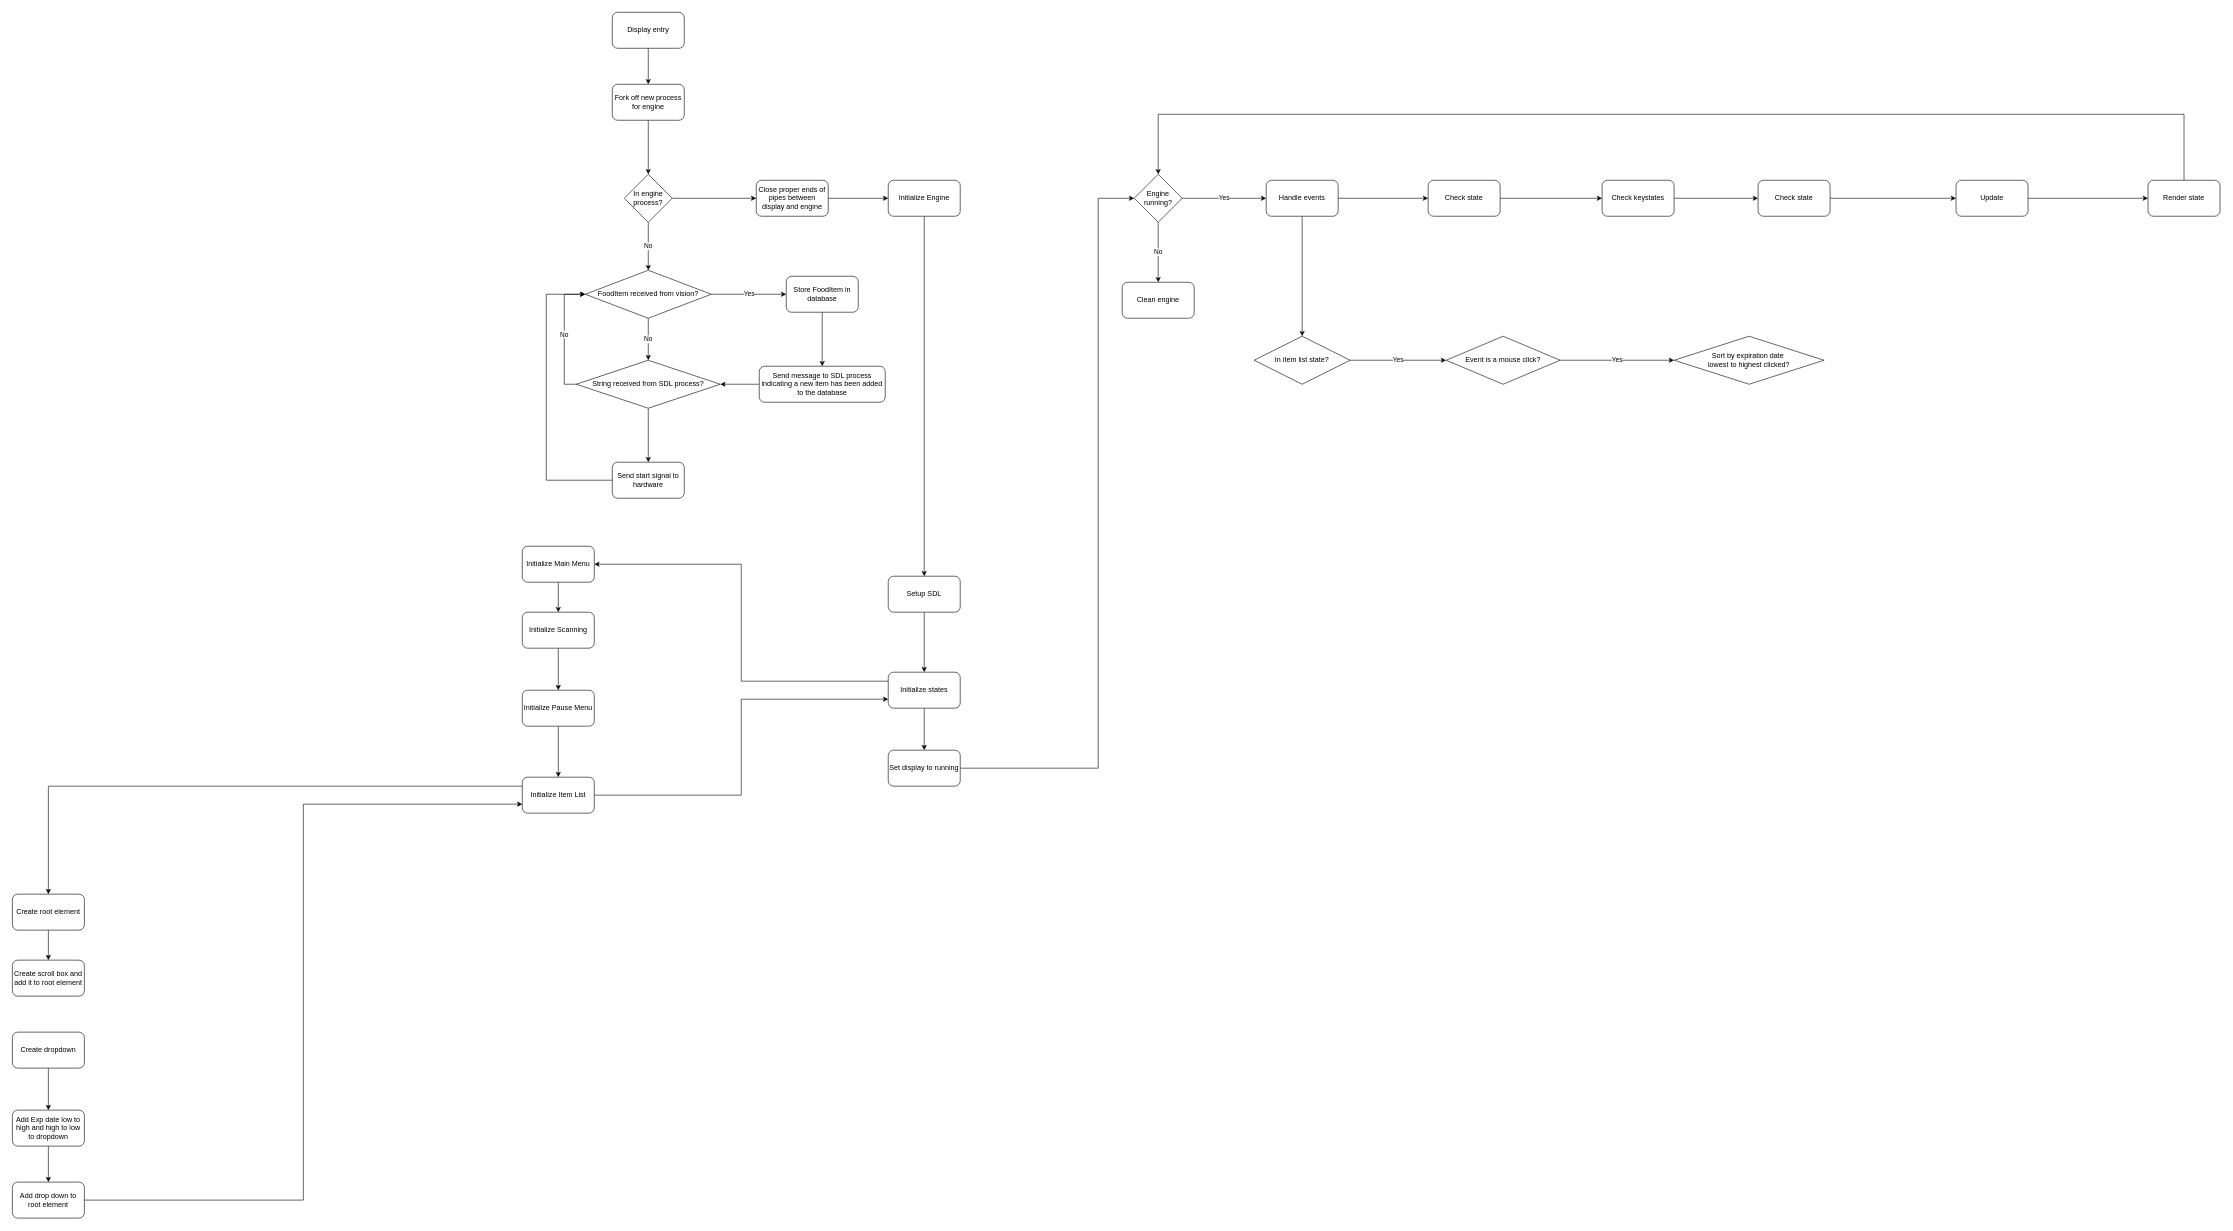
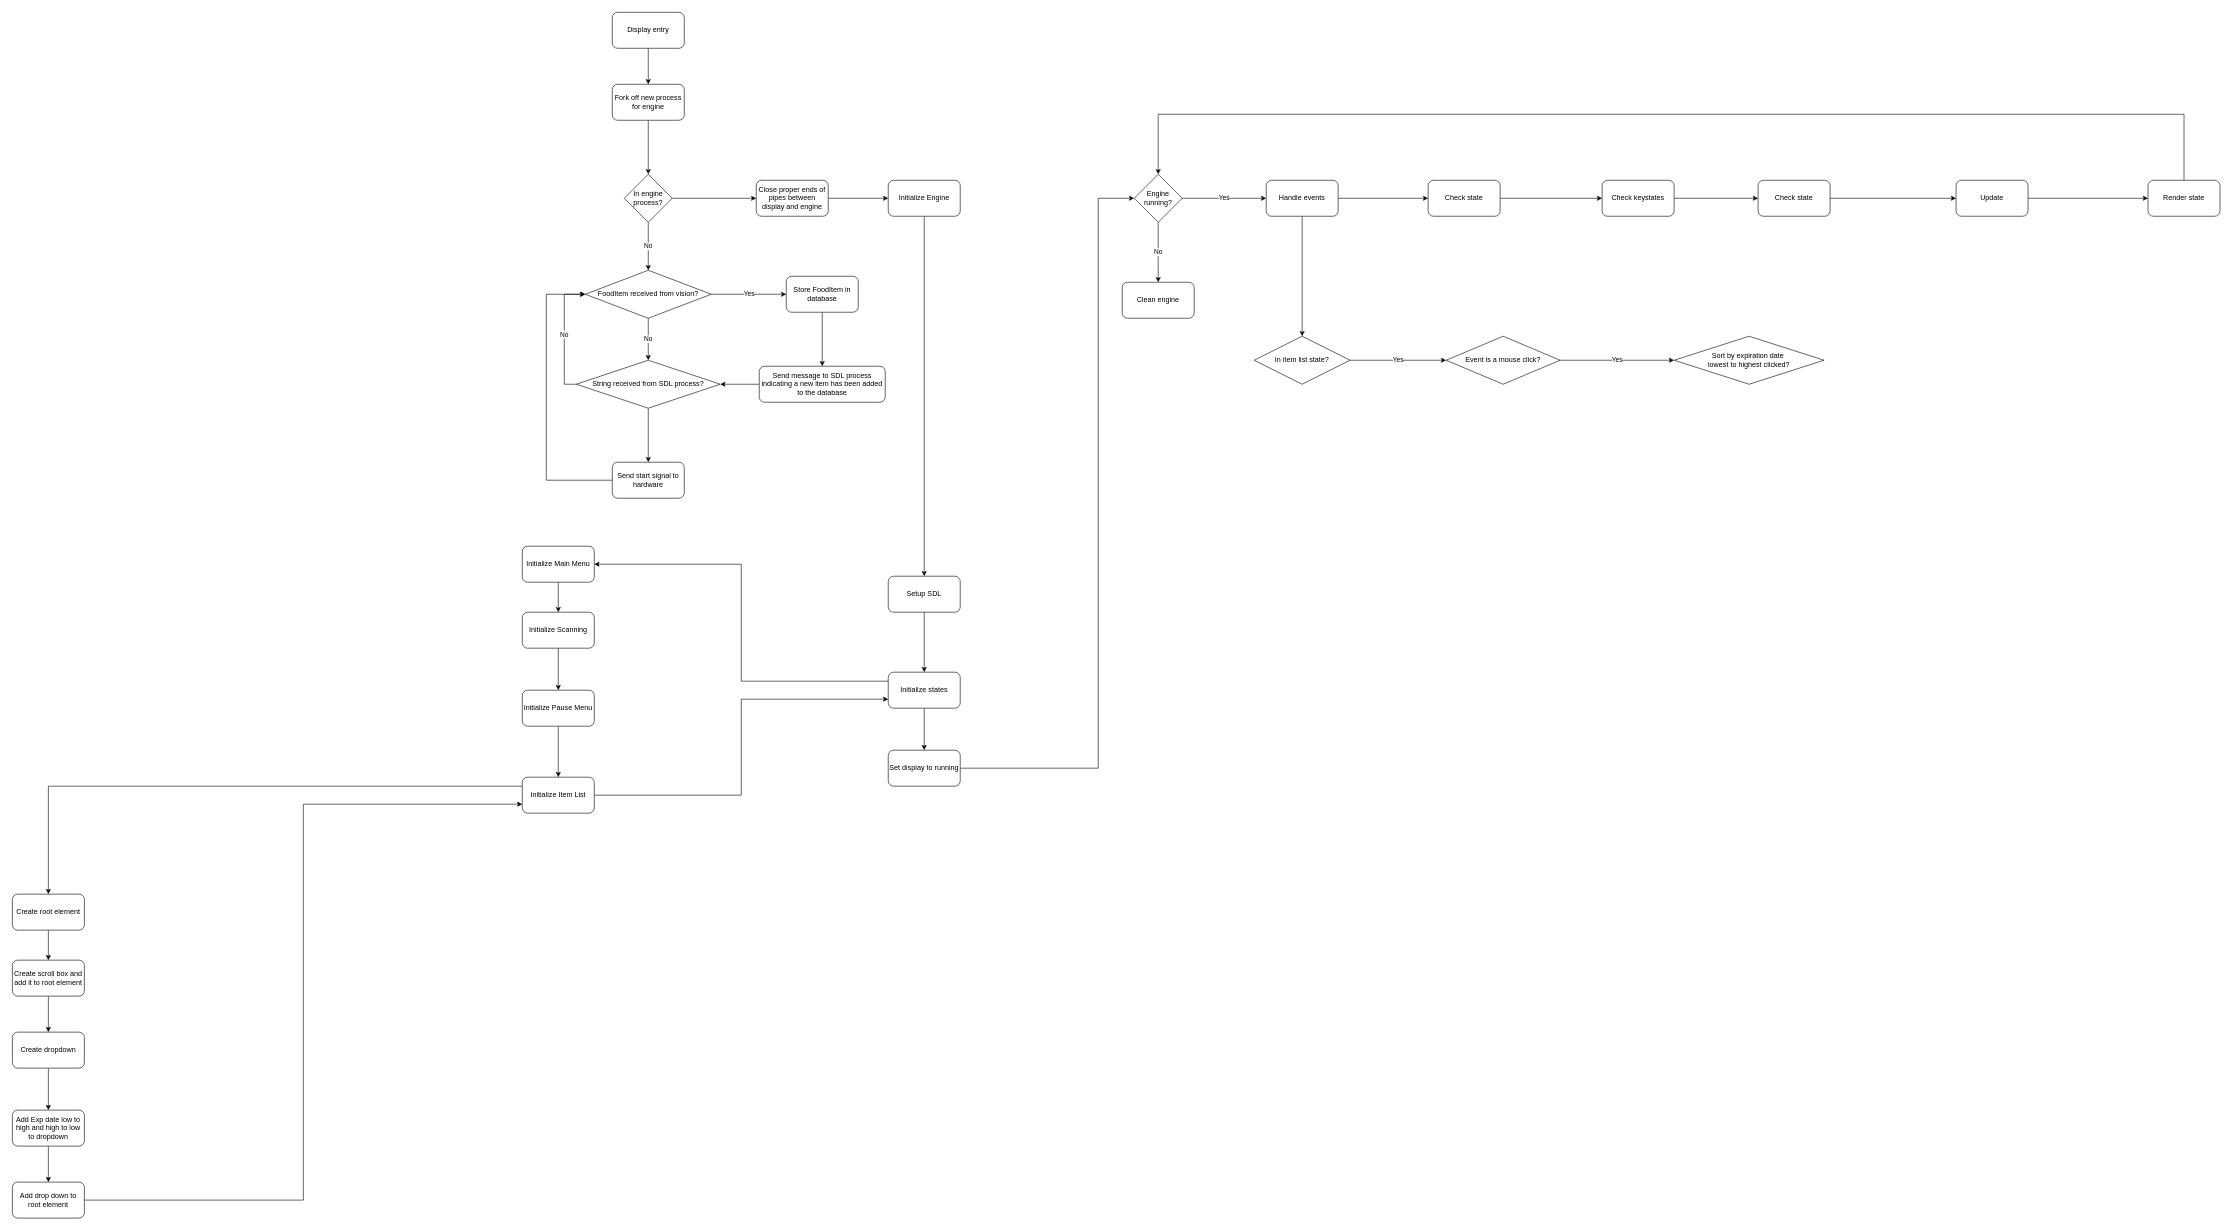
none -> (48, 1012)
